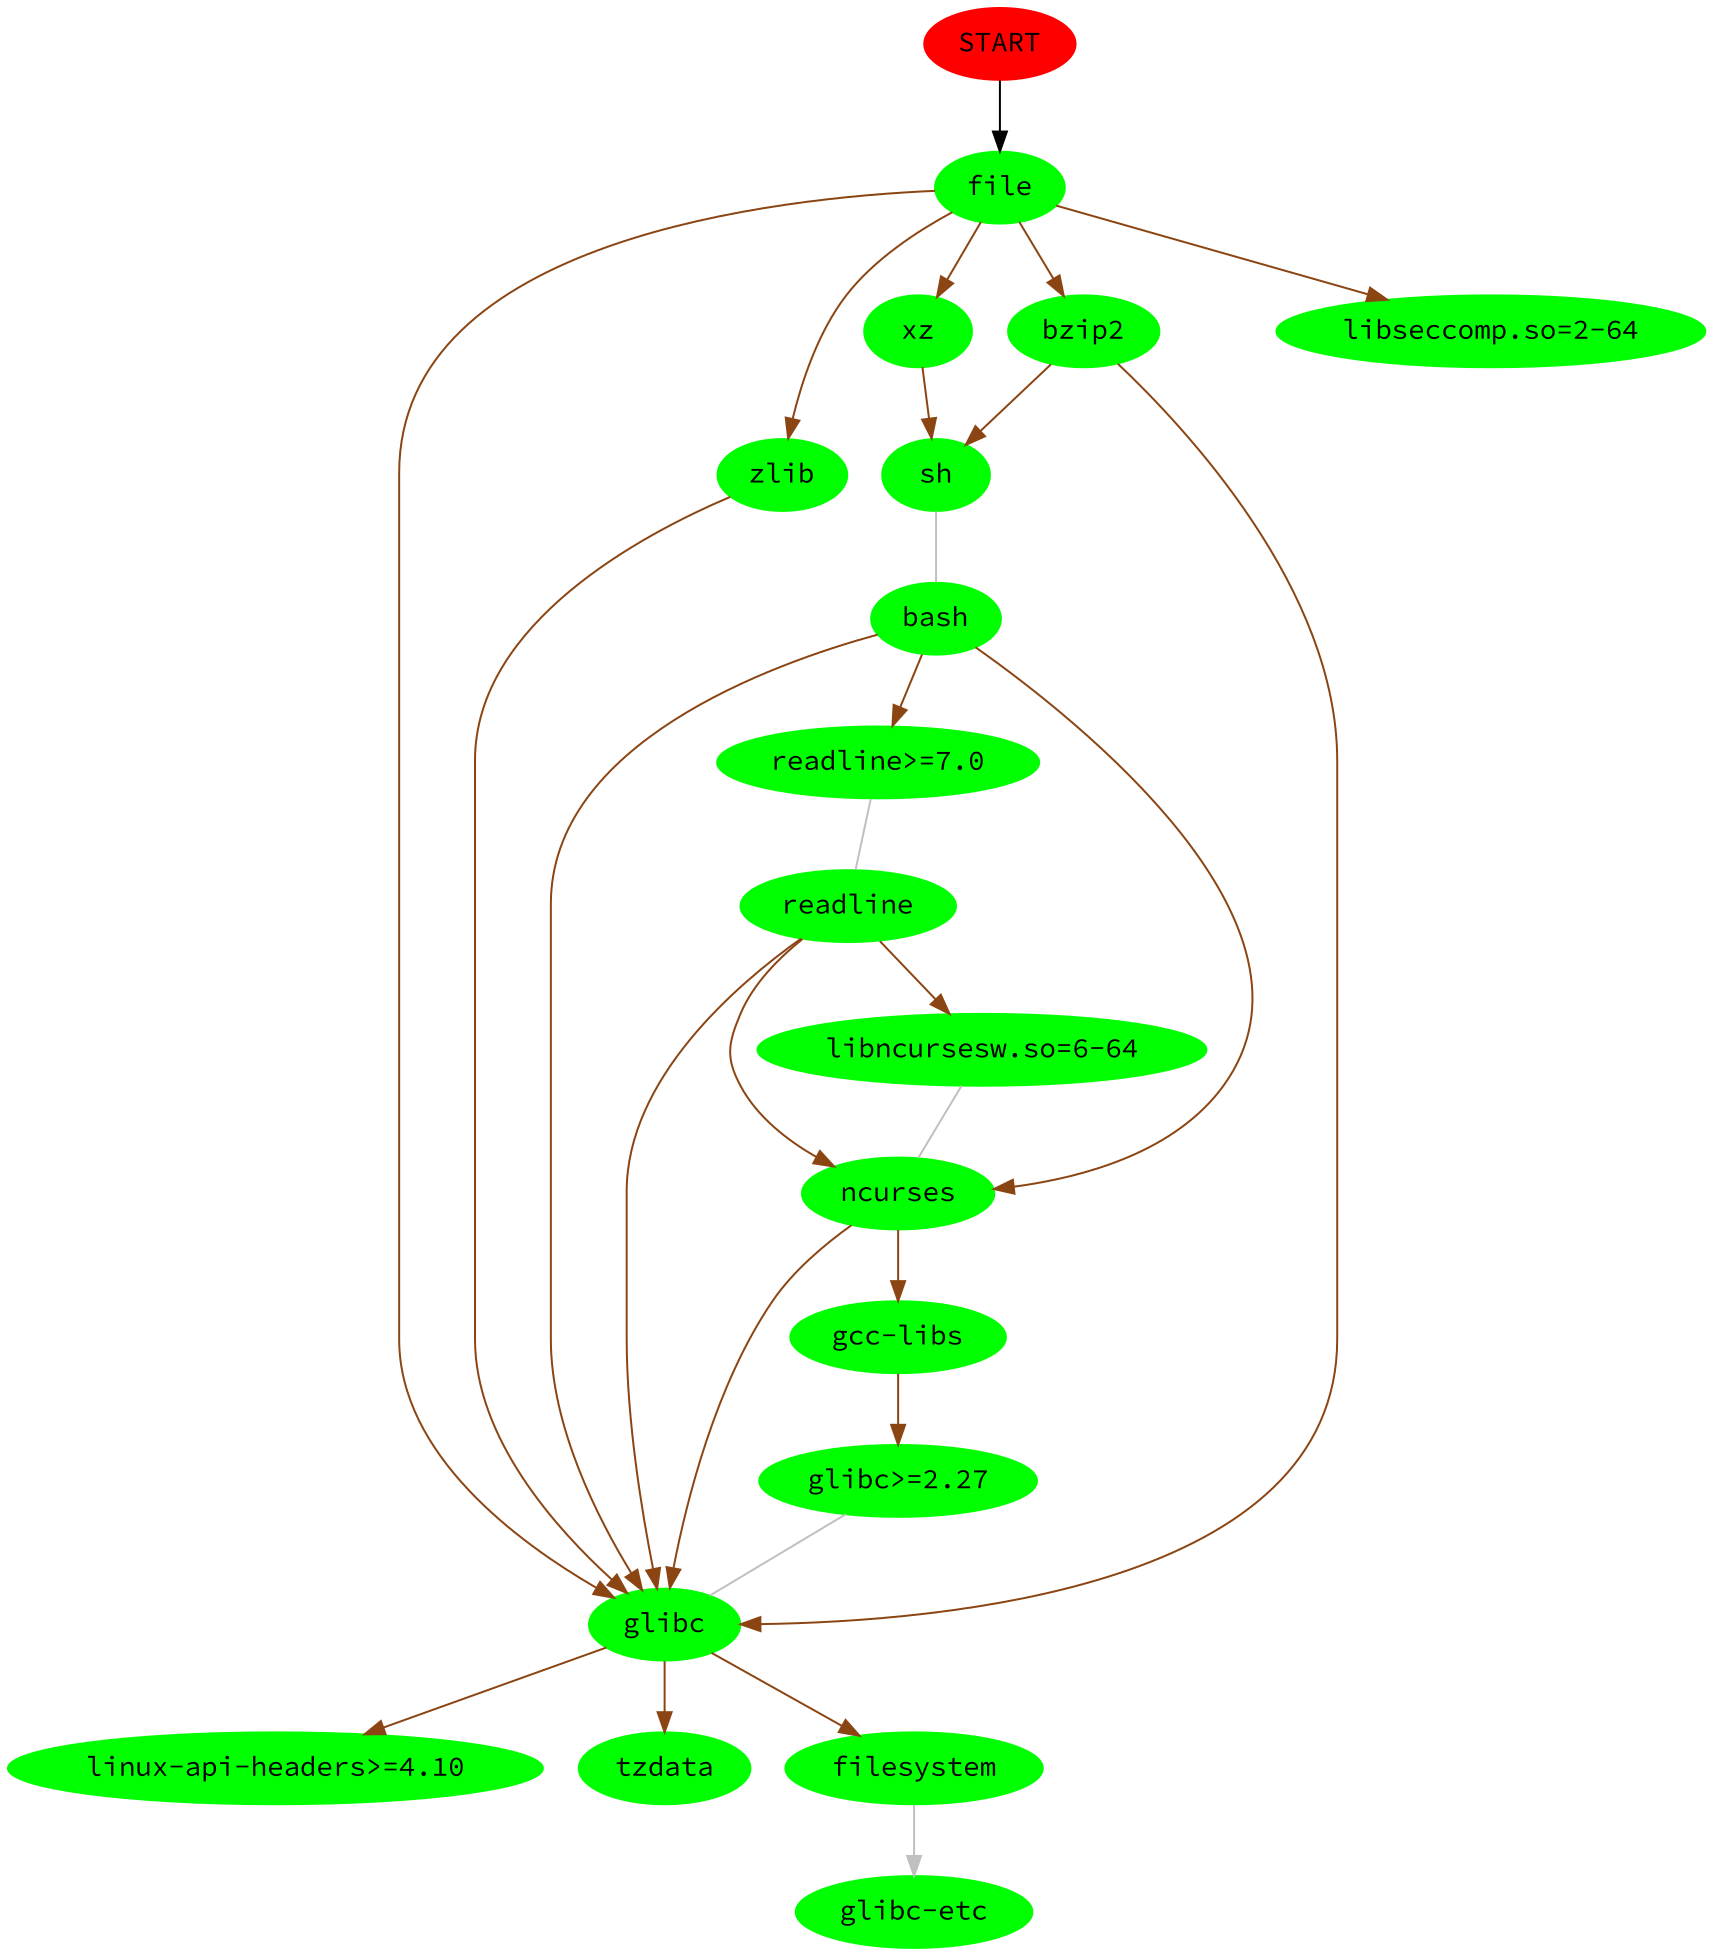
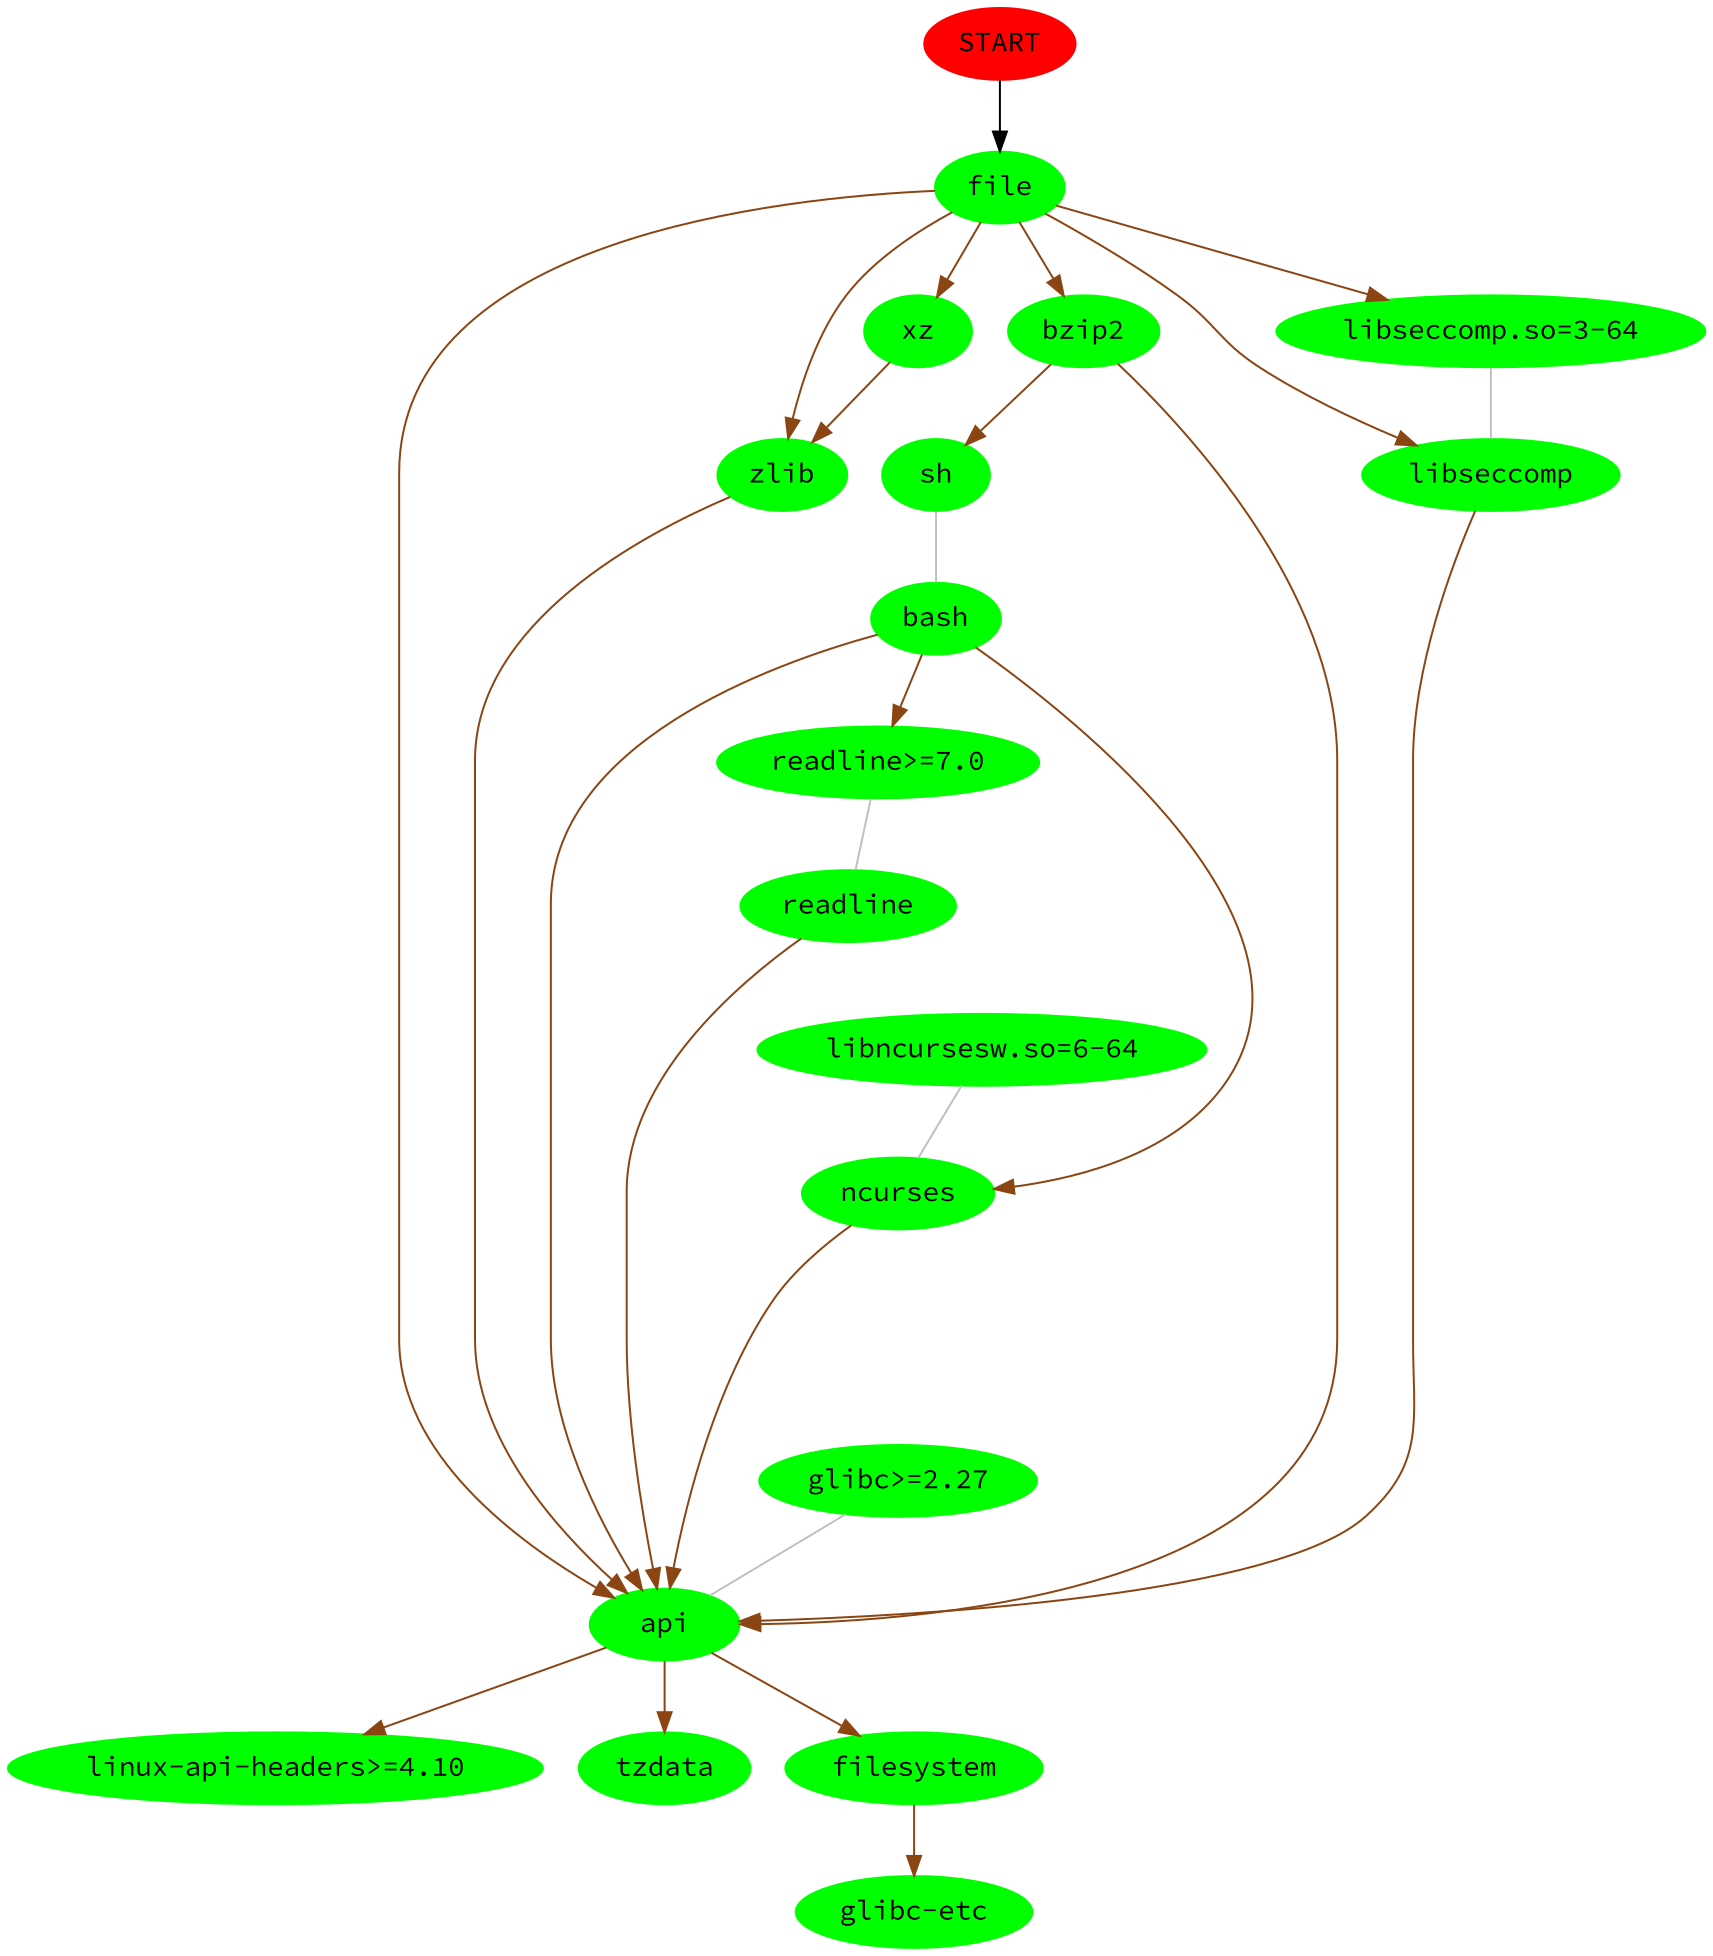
(1491, 331) -> (1491, 331)
(926, 393) -> (858, 395)
none -> (1491, 475)
(908, 970) -> none
(730, 1053) -> none
(898, 1337) -> none
(665, 1625) -> (665, 1625)
(914, 1830) -> (914, 1830)
